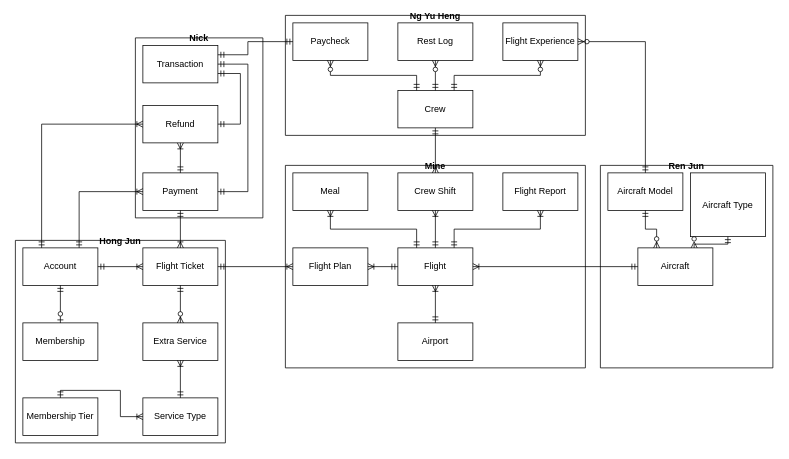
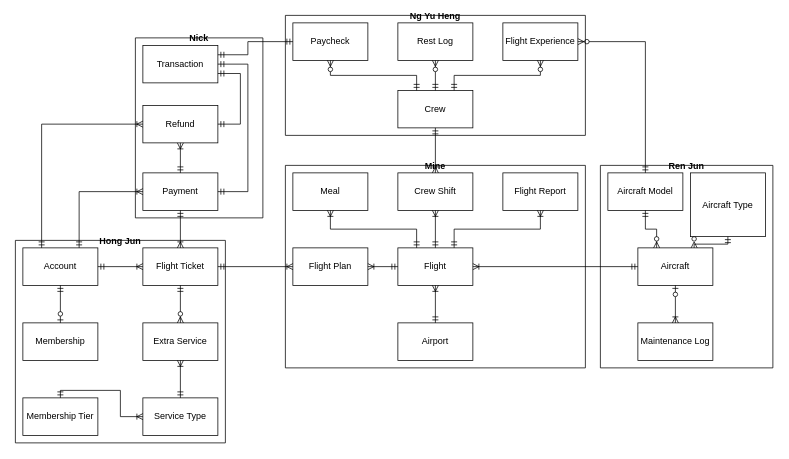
none -> (675, 304)
none -> (675, 342)
